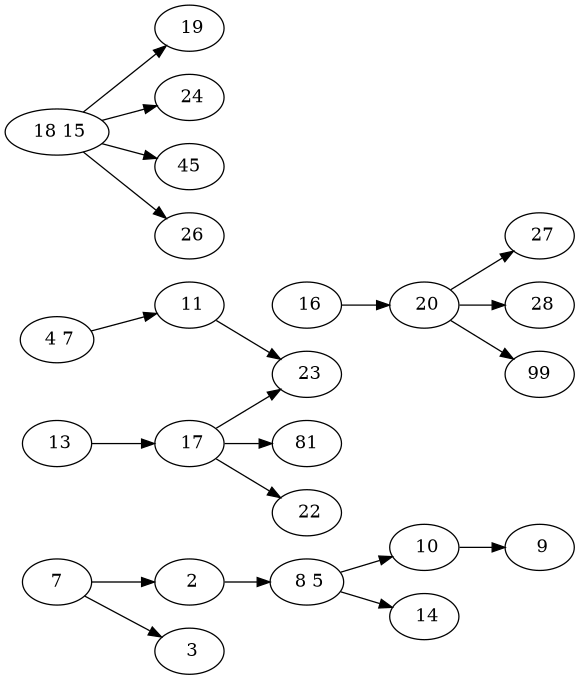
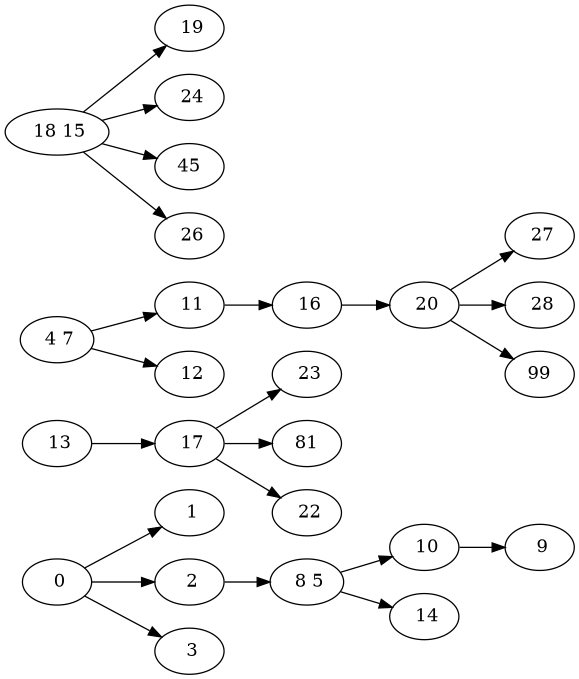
(243, 336) -> (242, 305)
none -> (189, 374)
none -> (189, 513)
(57, 582) -> (57, 582)
